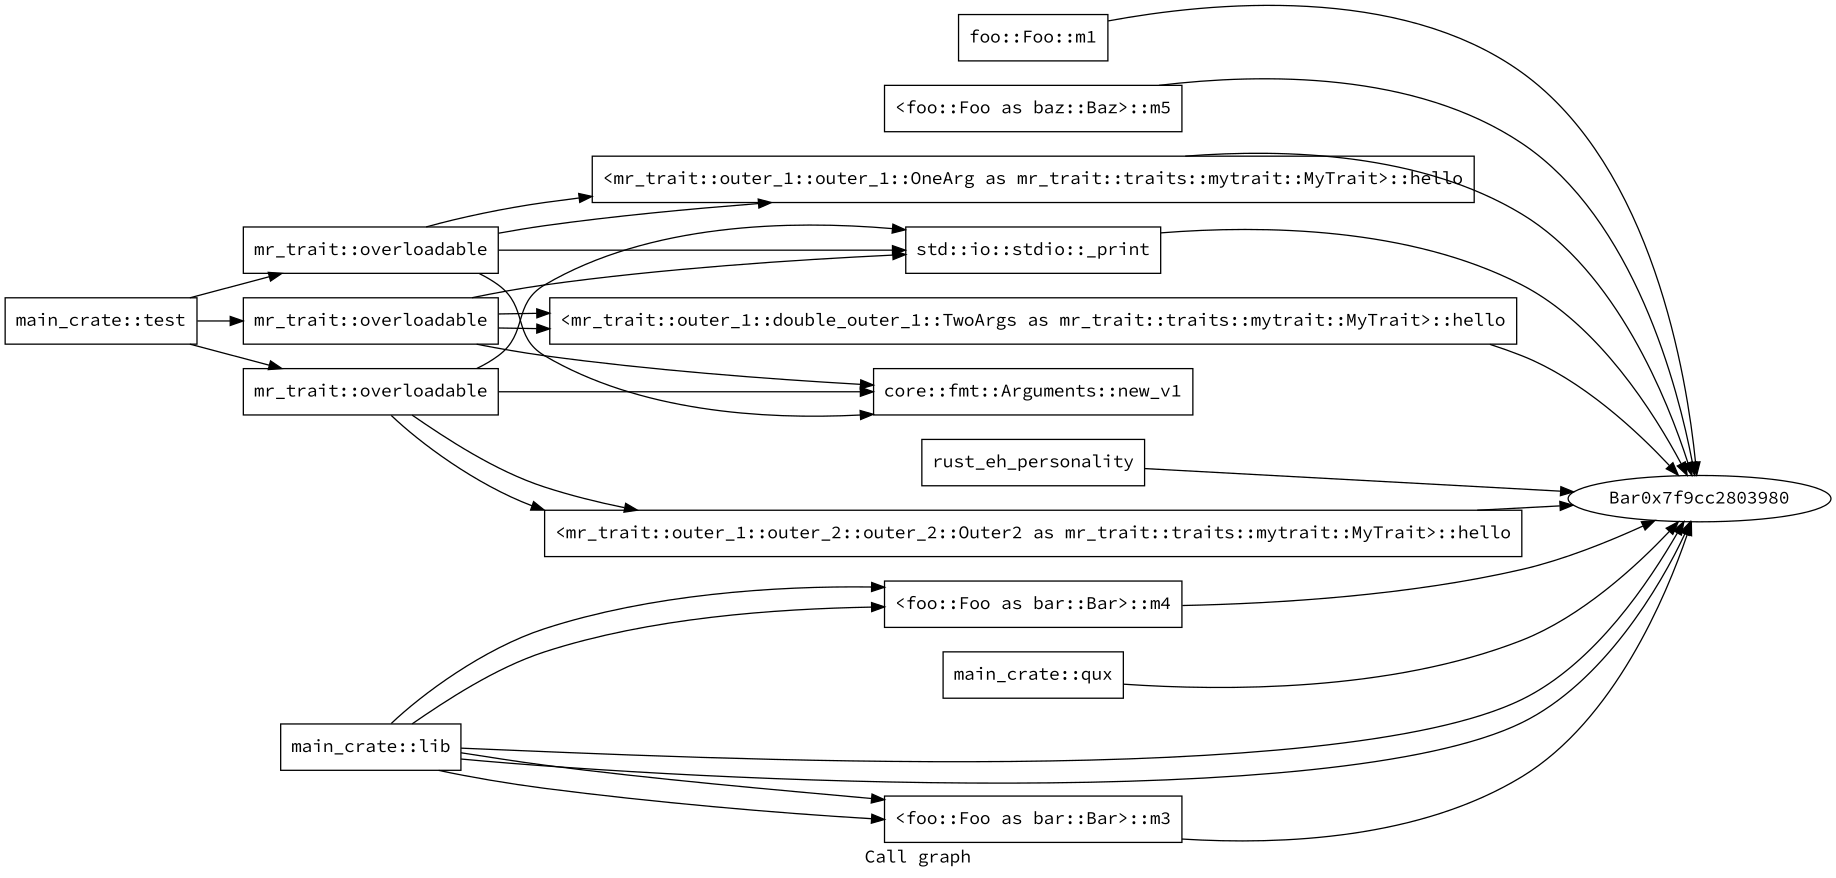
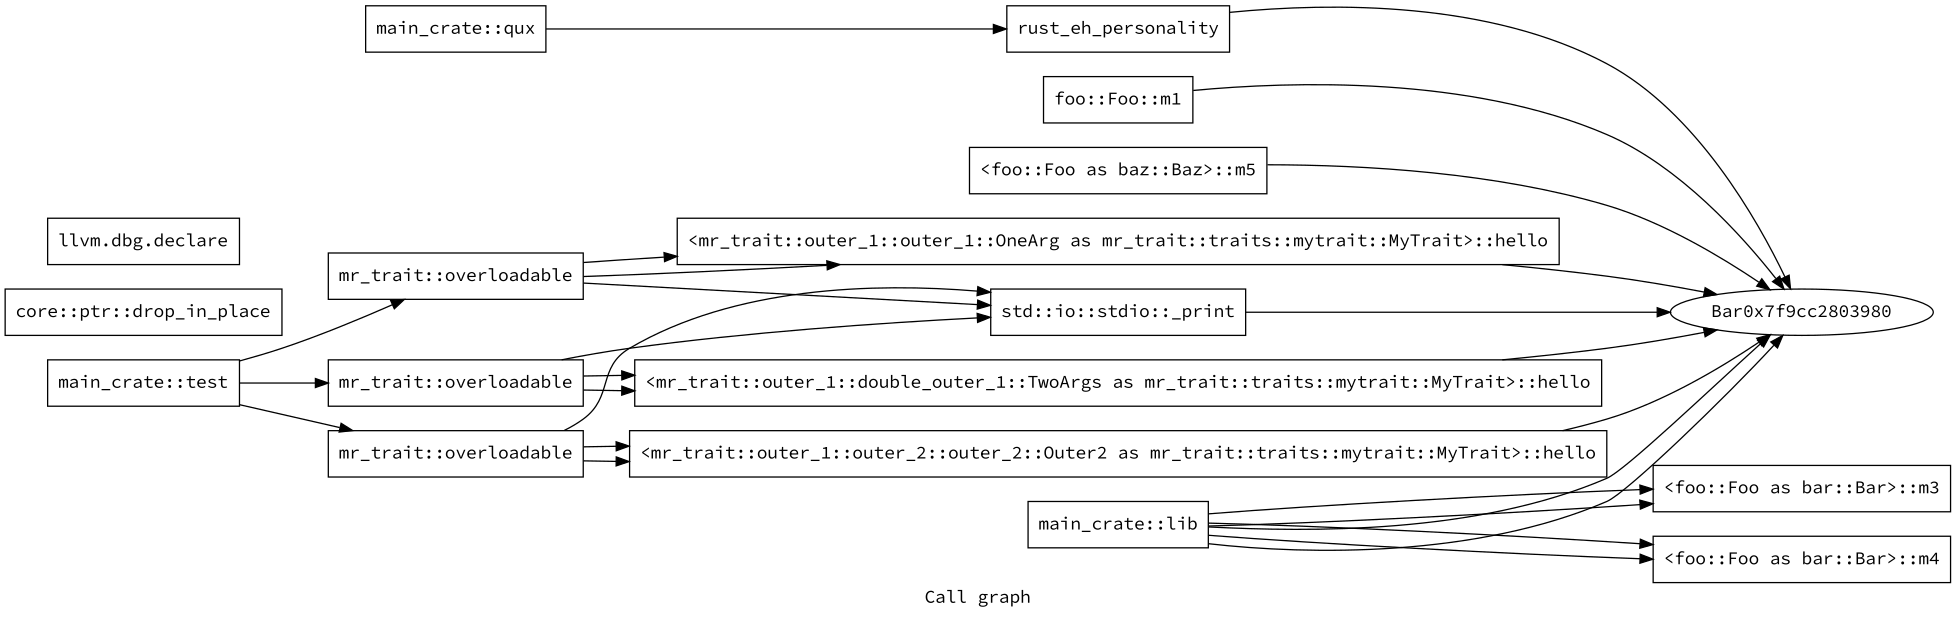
none -> (144, 241)
none -> (144, 312)
(1033, 392) -> none
(1417, 588) -> none
(1417, 670) -> (770, 29)
(1499, 789) -> none
